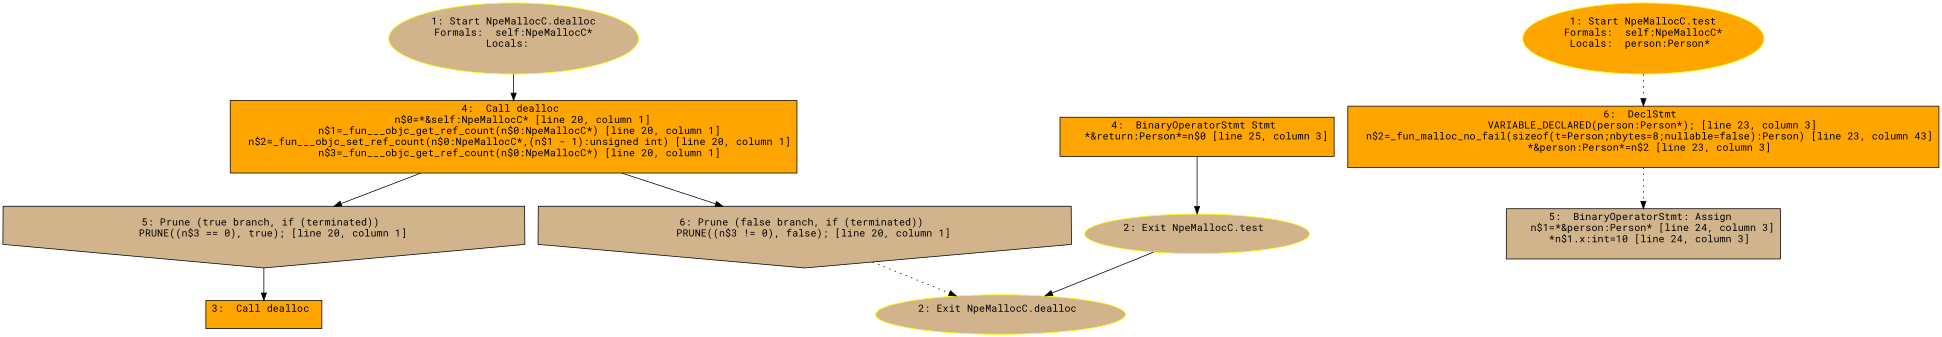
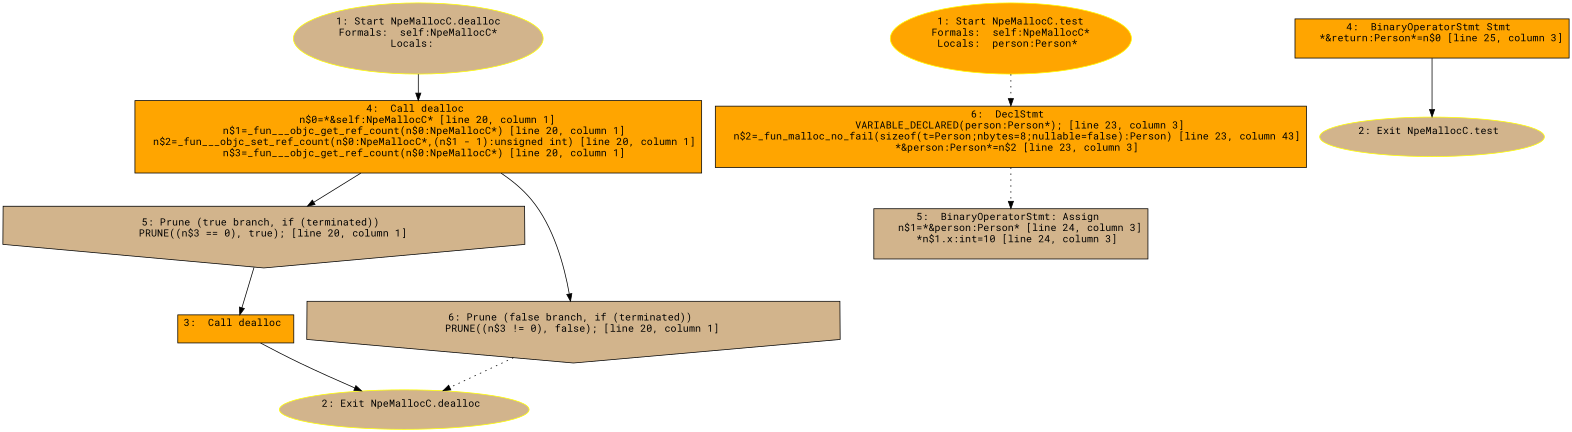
(1103, 273) -> (307, 367)
